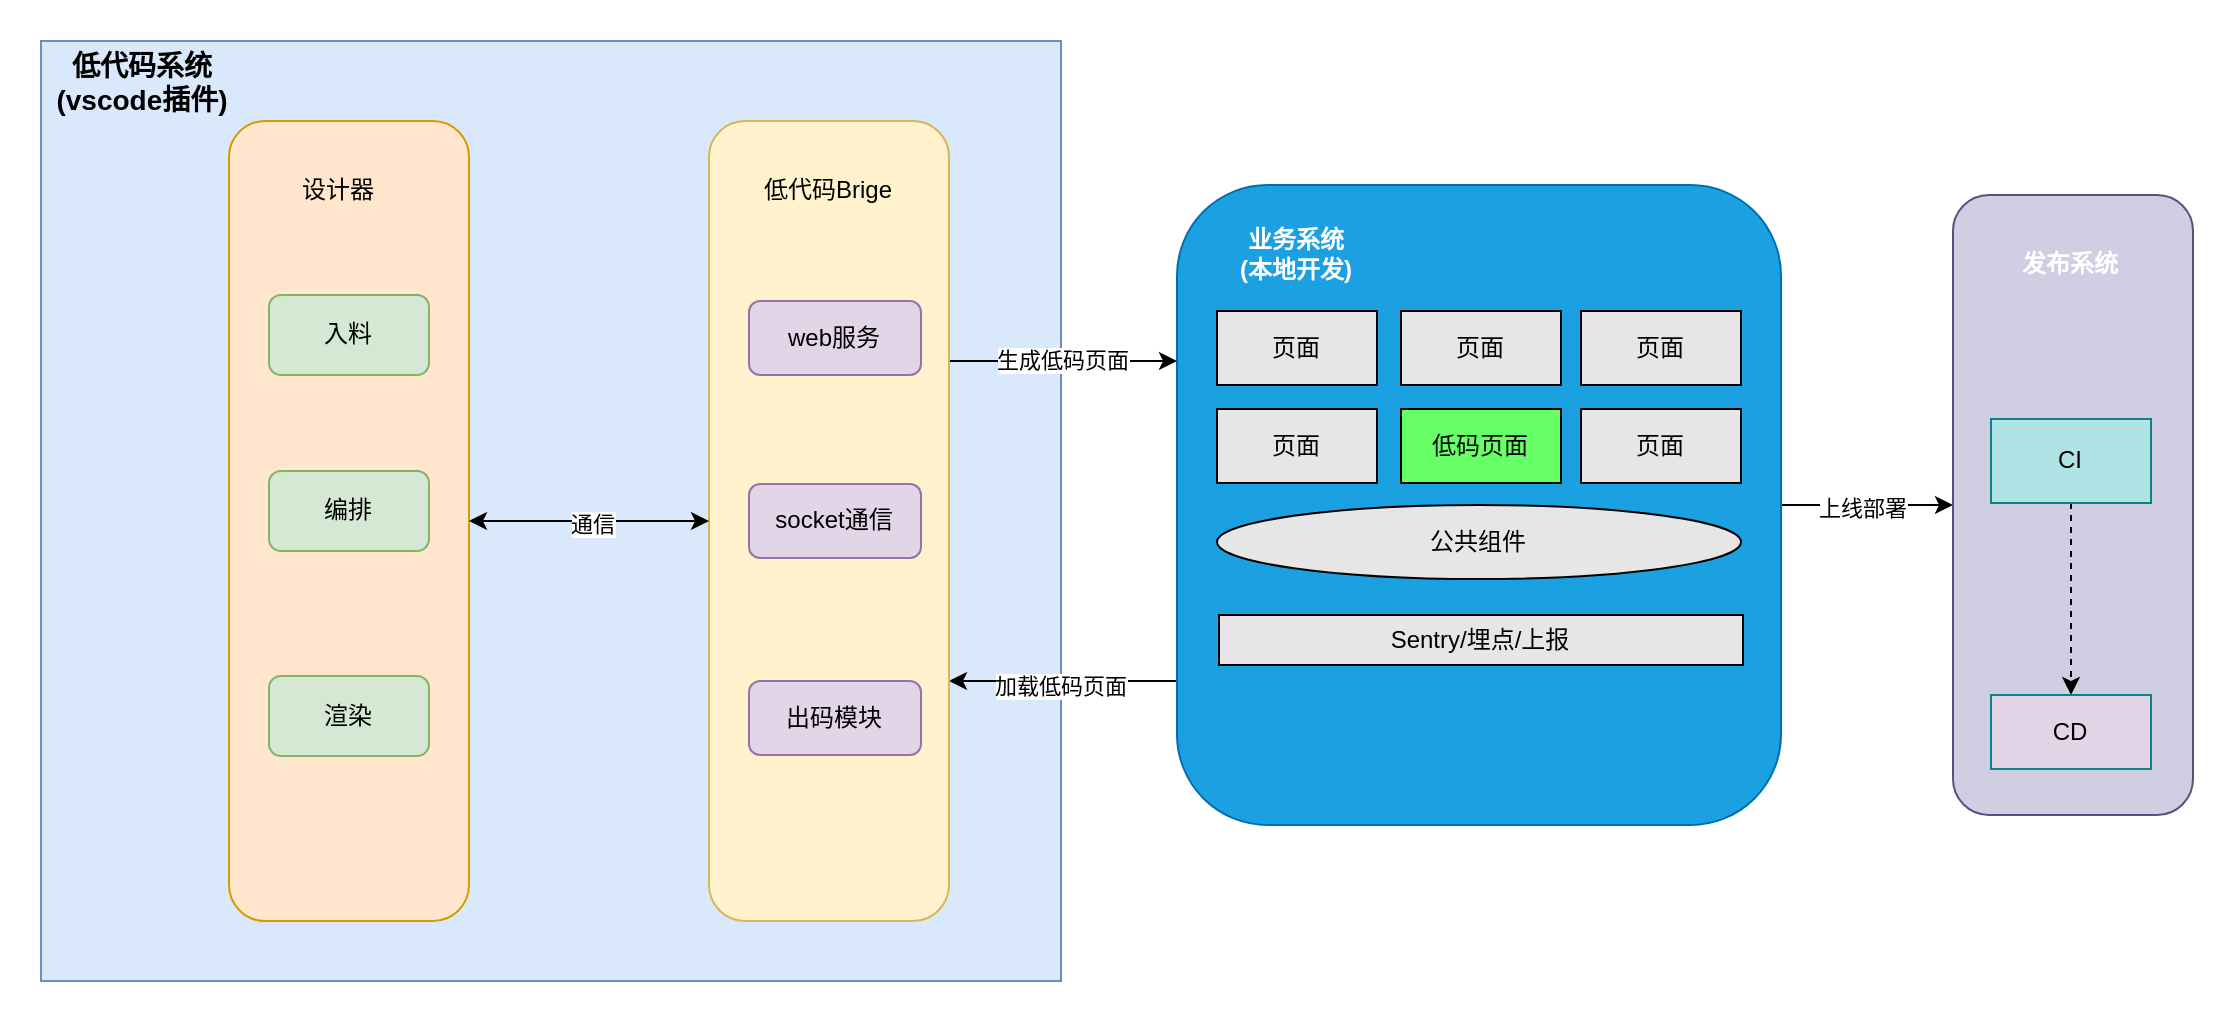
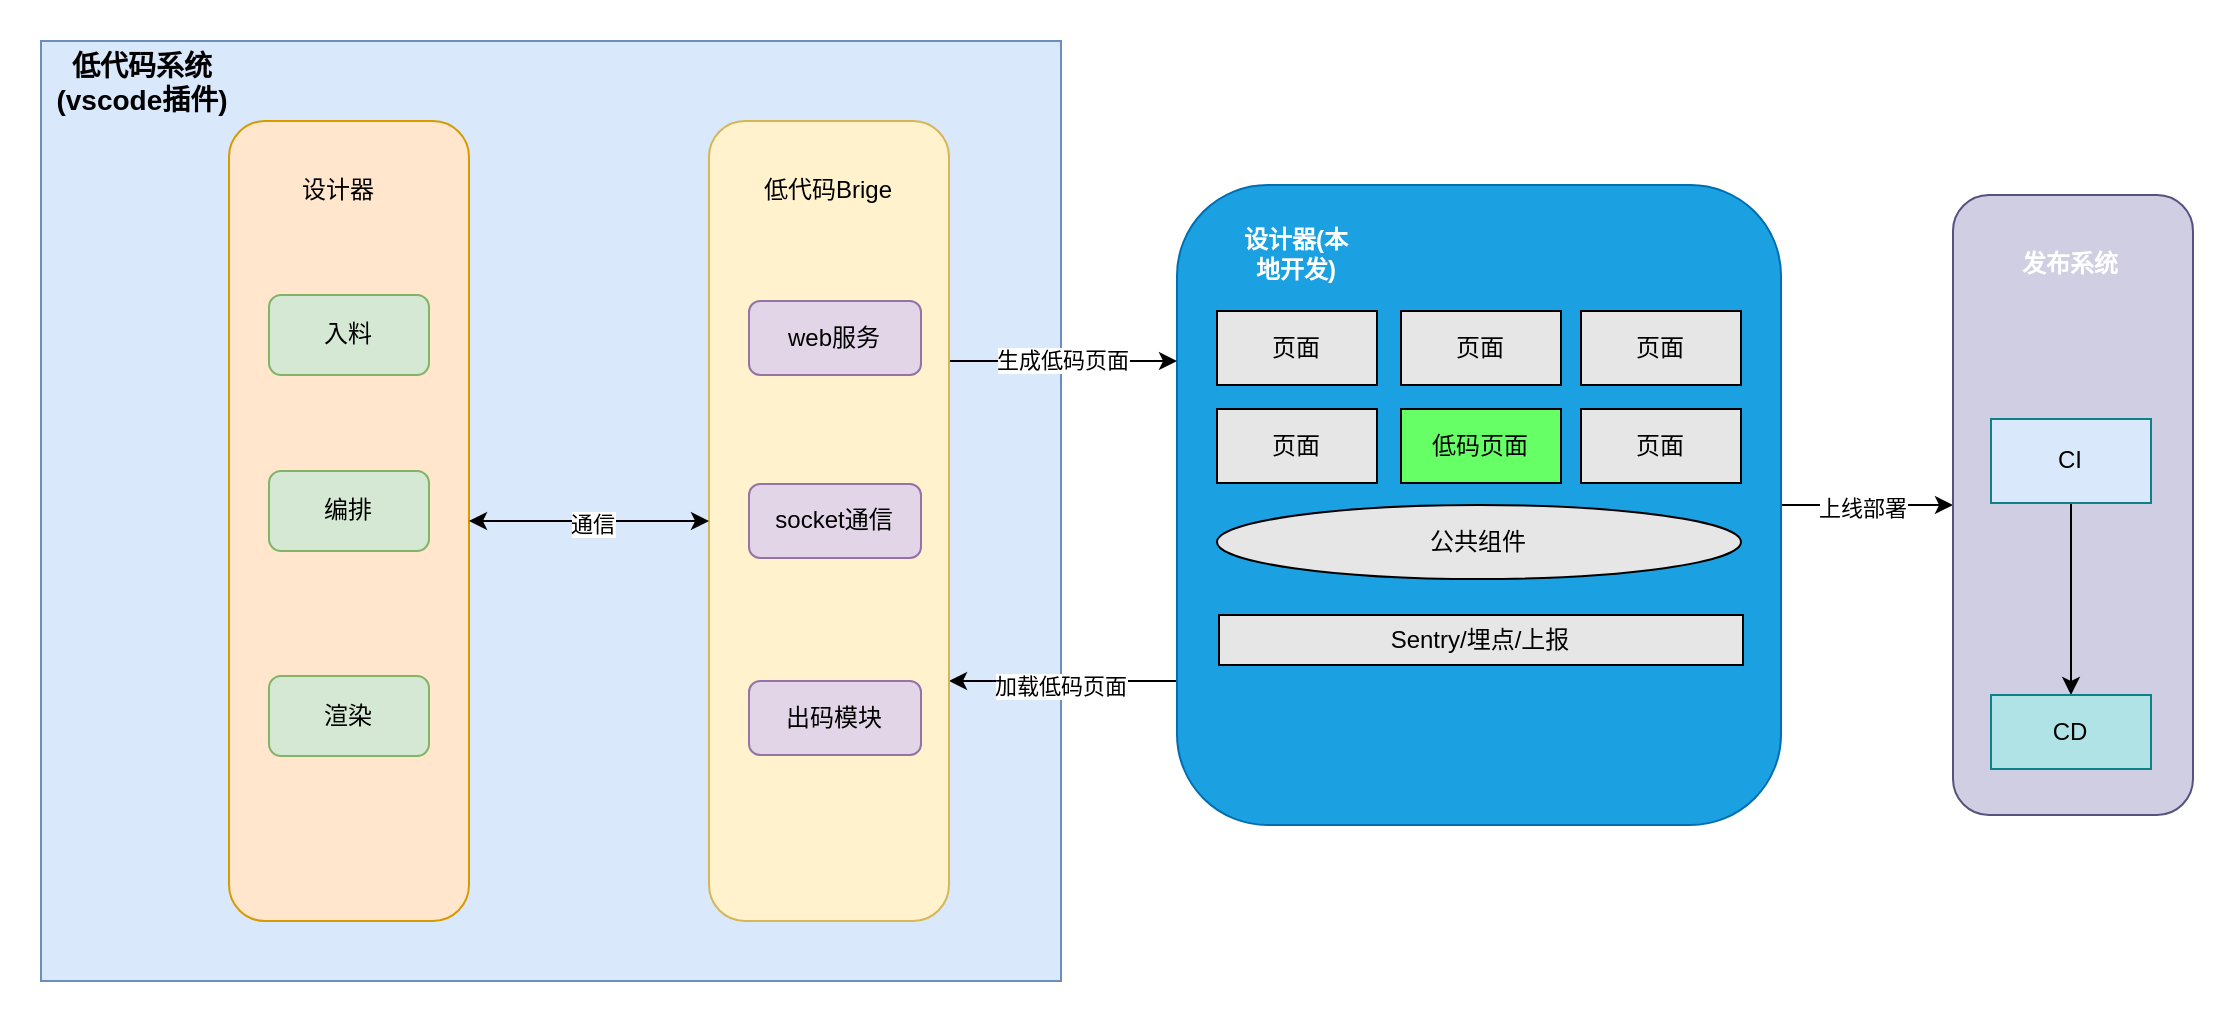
(1297, 255) -> (1297, 255)
(2071, 461) -> (2071, 461)
(2071, 594) -> (2071, 594)
(2071, 732) -> (2071, 732)
